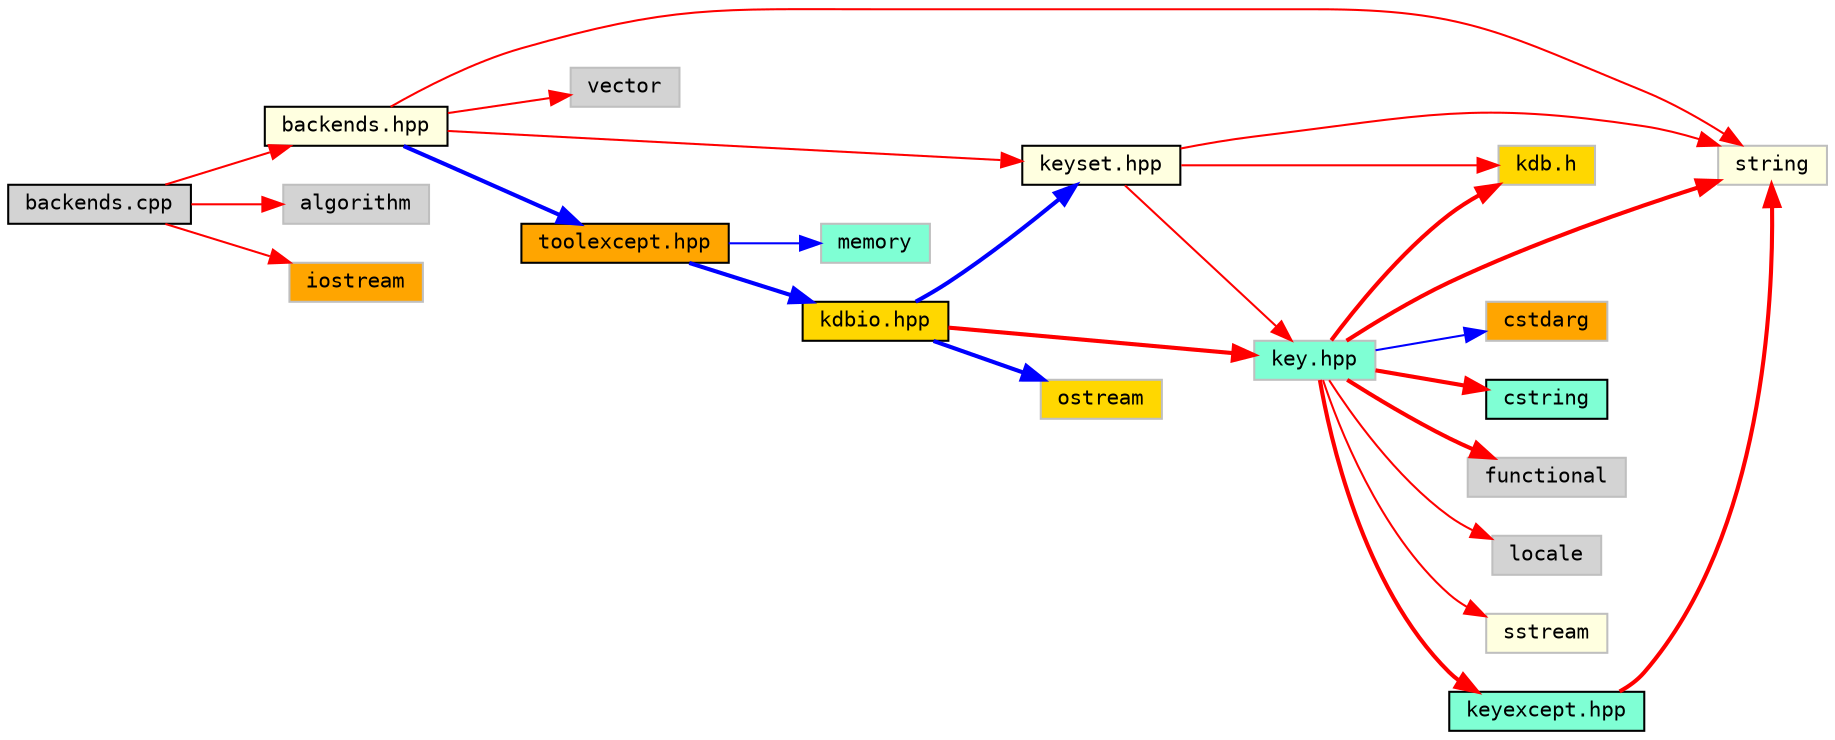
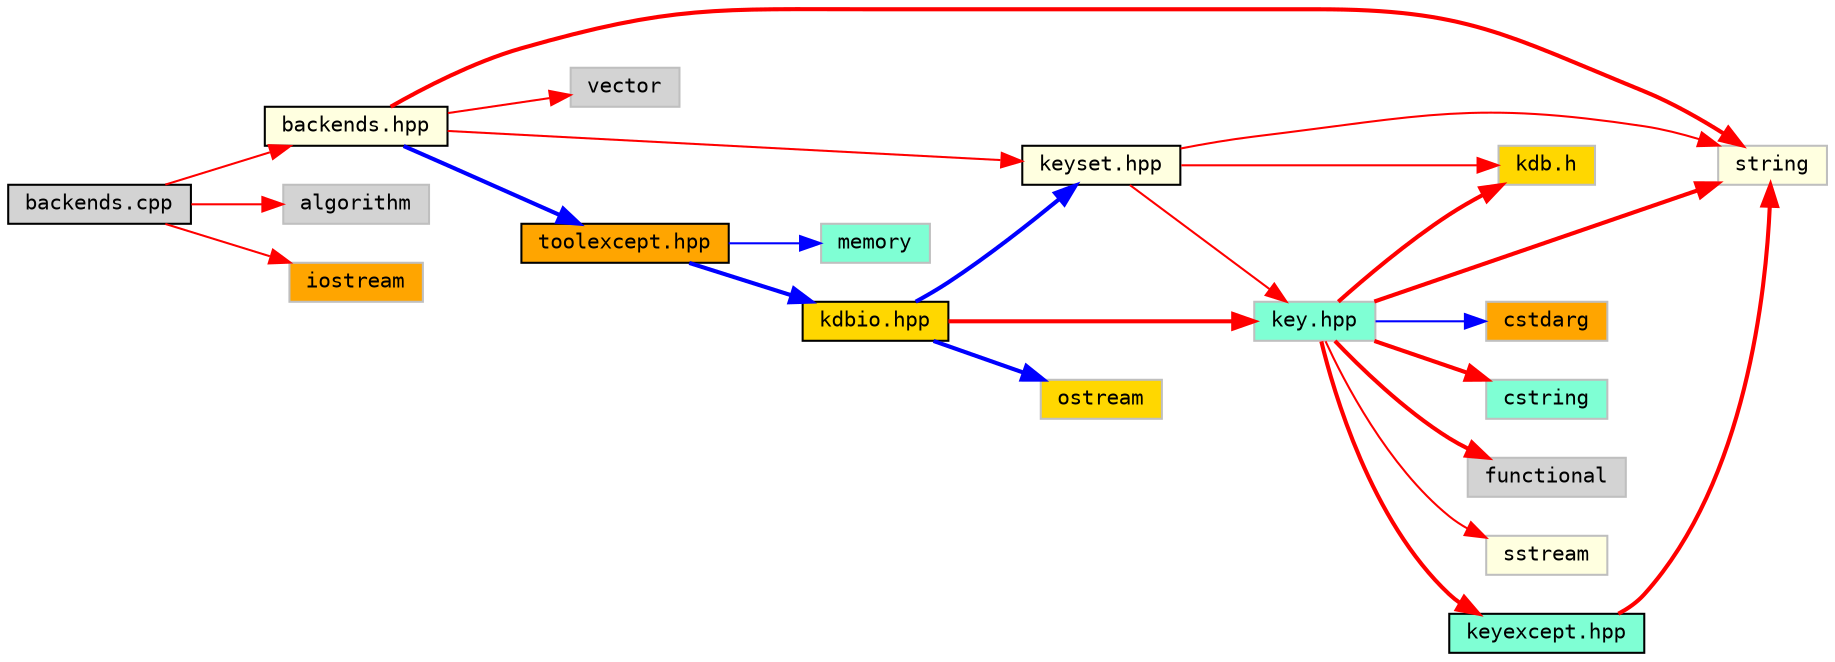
(1061, 9) -> (1061, 9)
(1547, 399) -> (1547, 399)
(1547, 555) -> none
